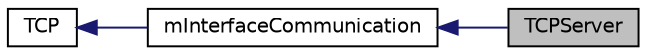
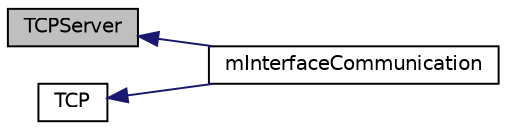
(483, 28) -> (186, 43)
